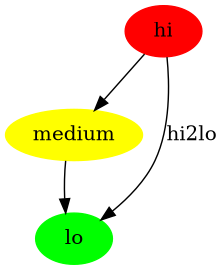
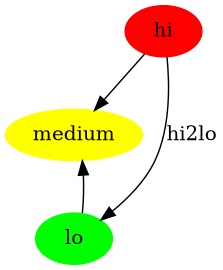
(65, 180) -> (84, 194)
